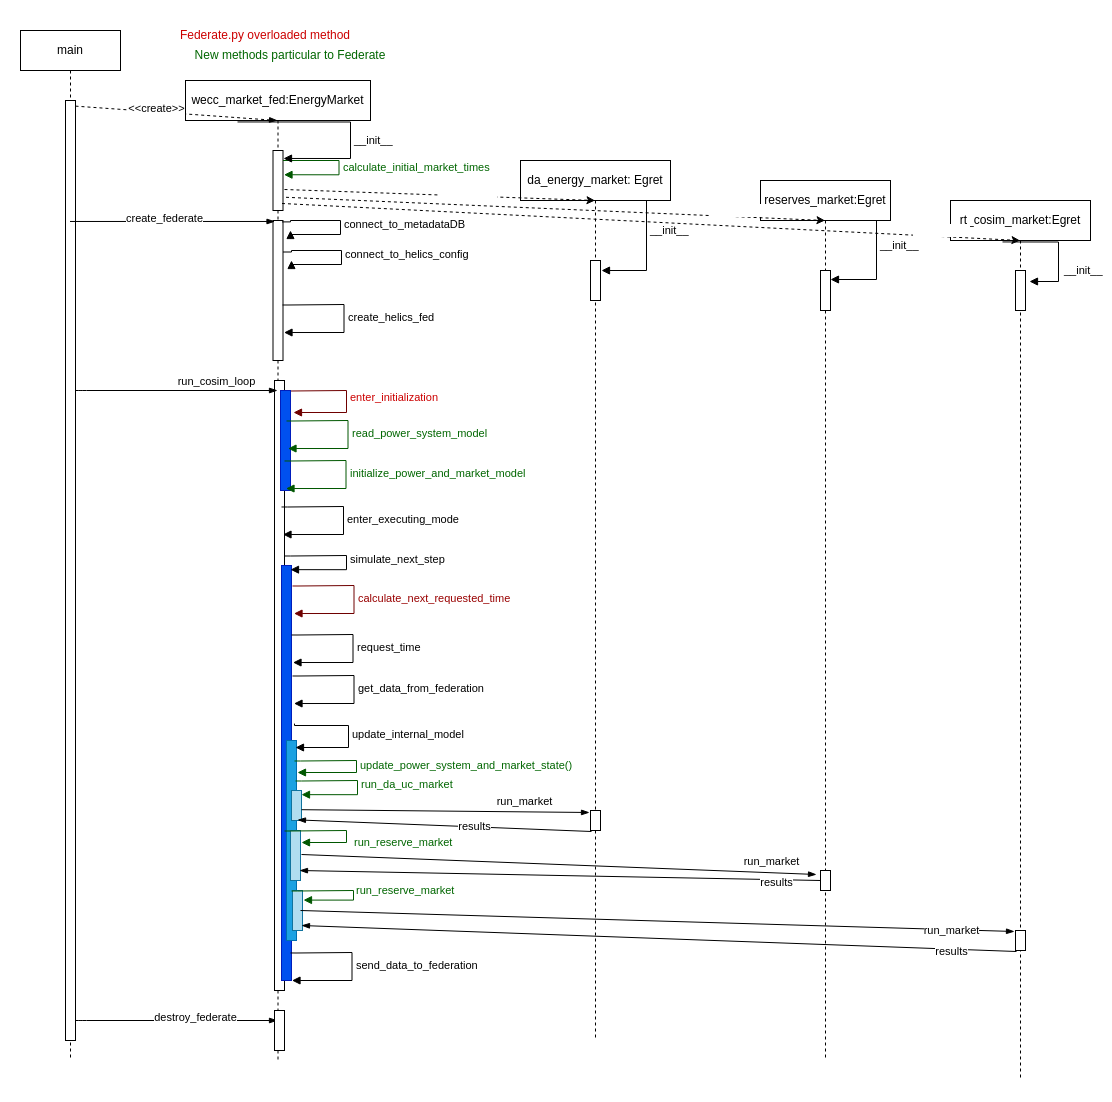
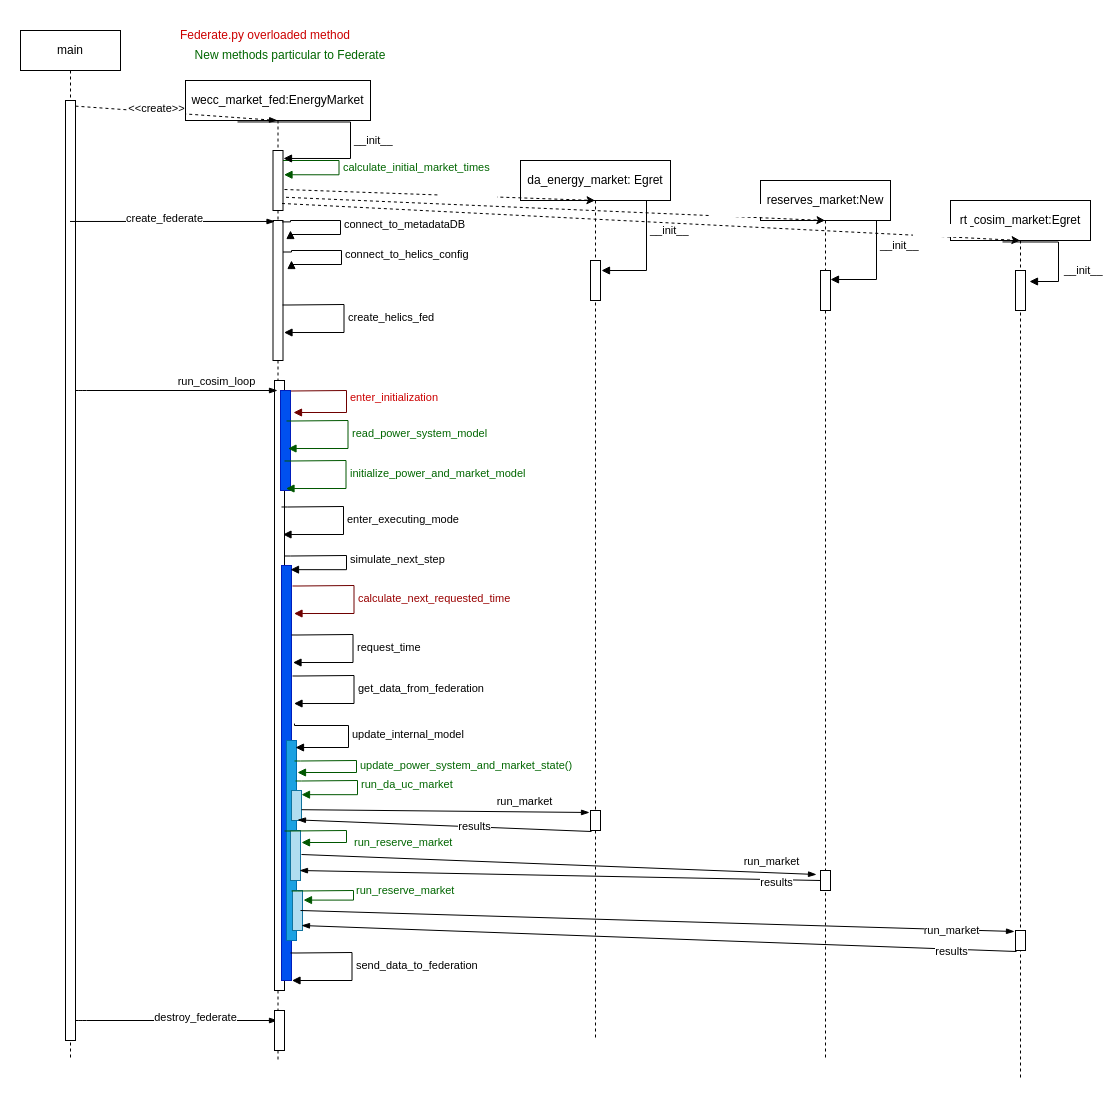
(826, 201) -> (826, 201)
